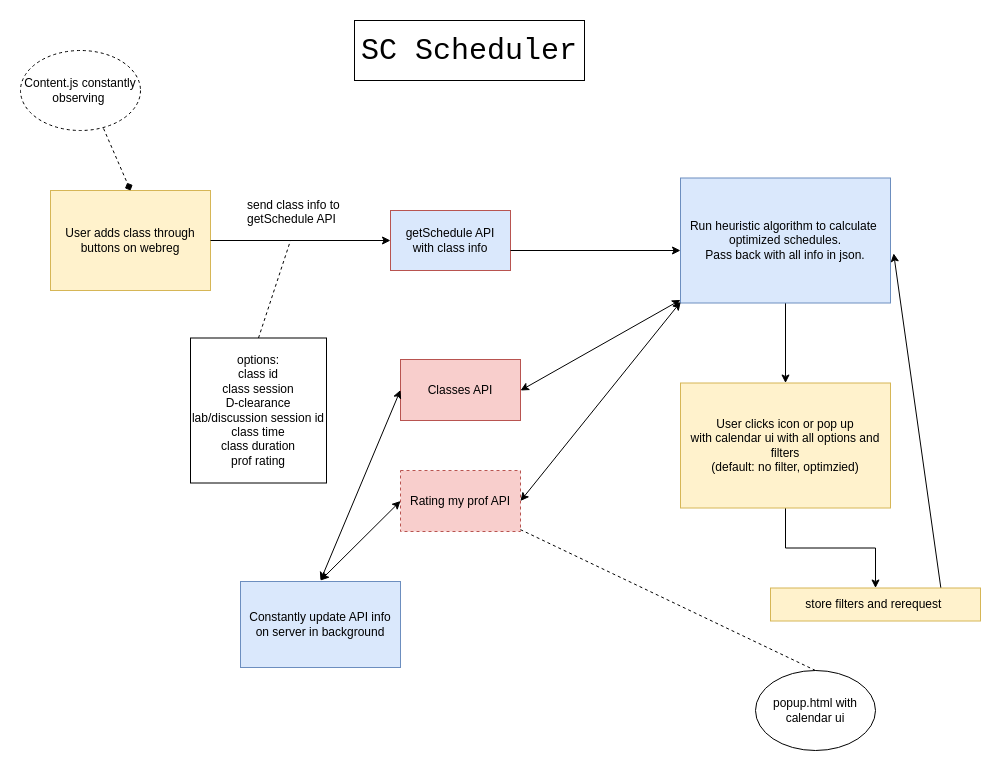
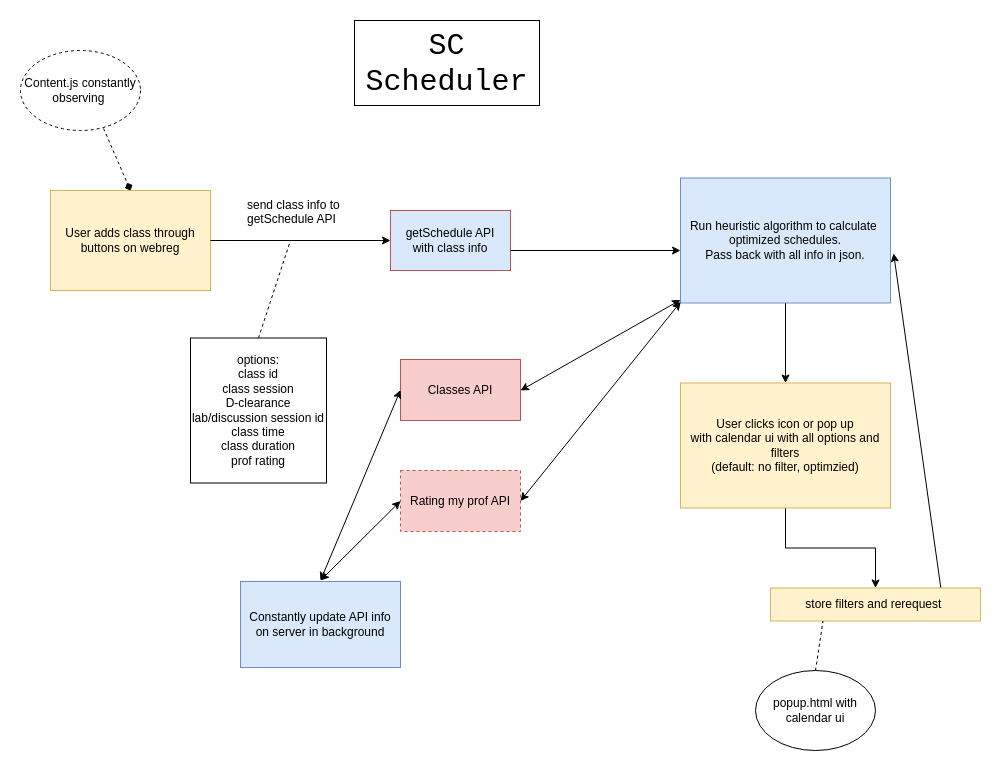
(470, 51) -> (447, 63)
(668, 600) -> (819, 646)
